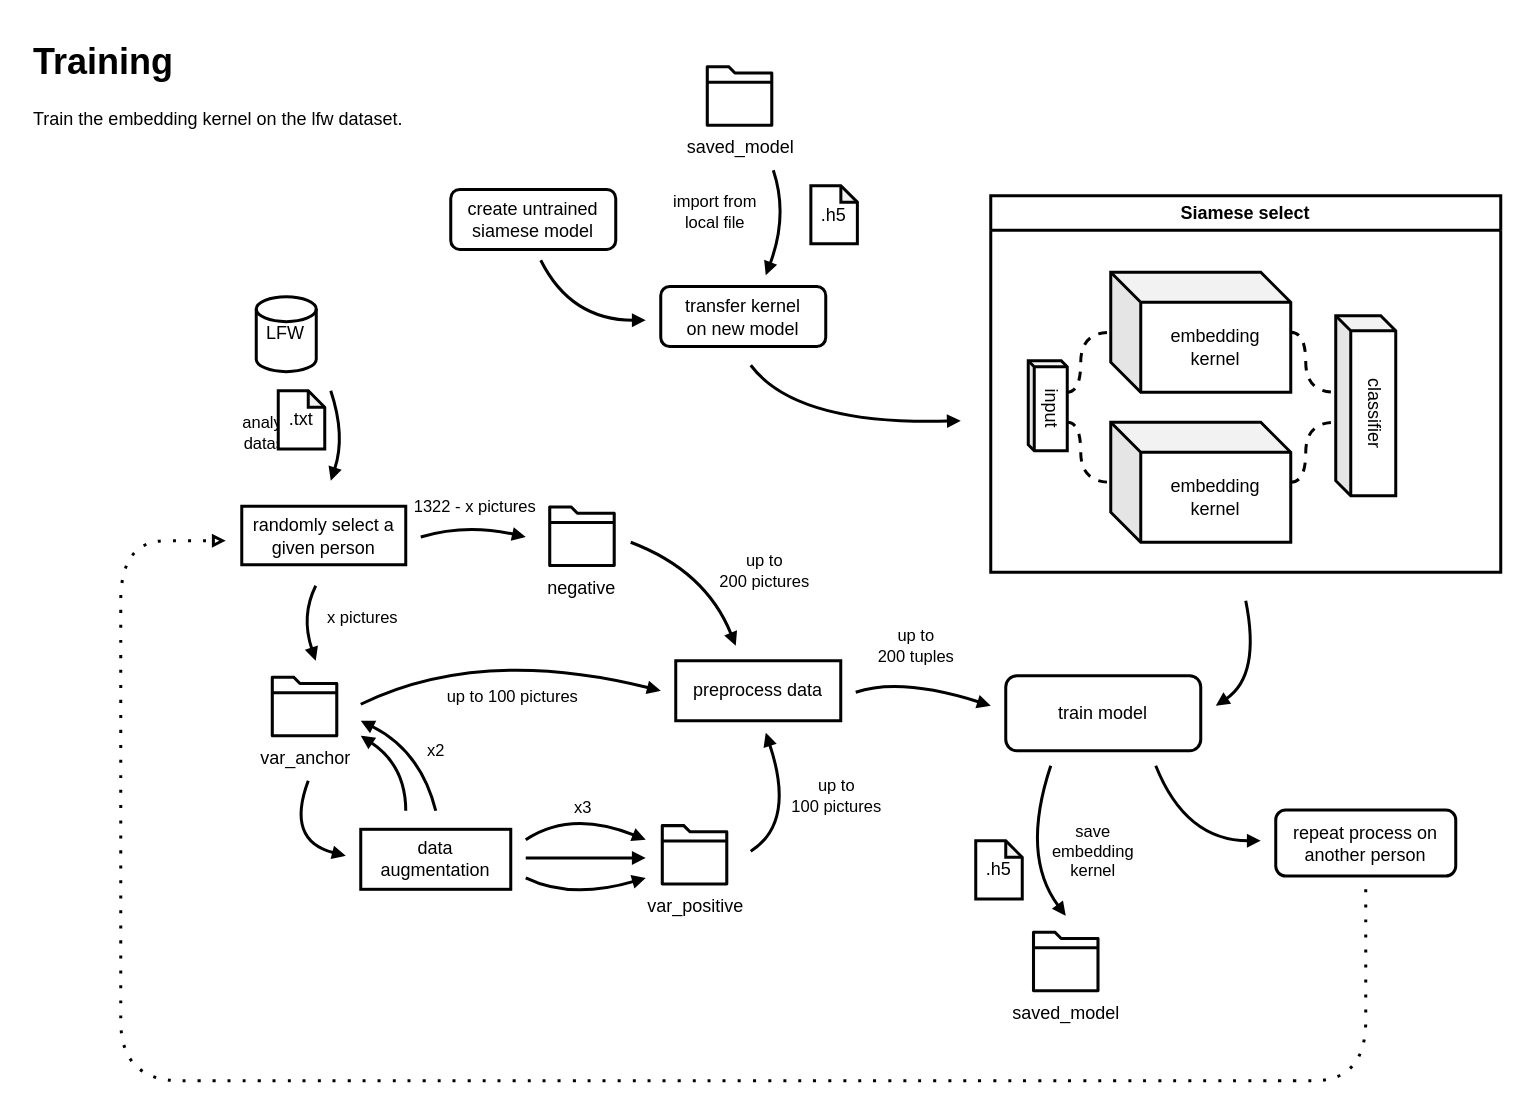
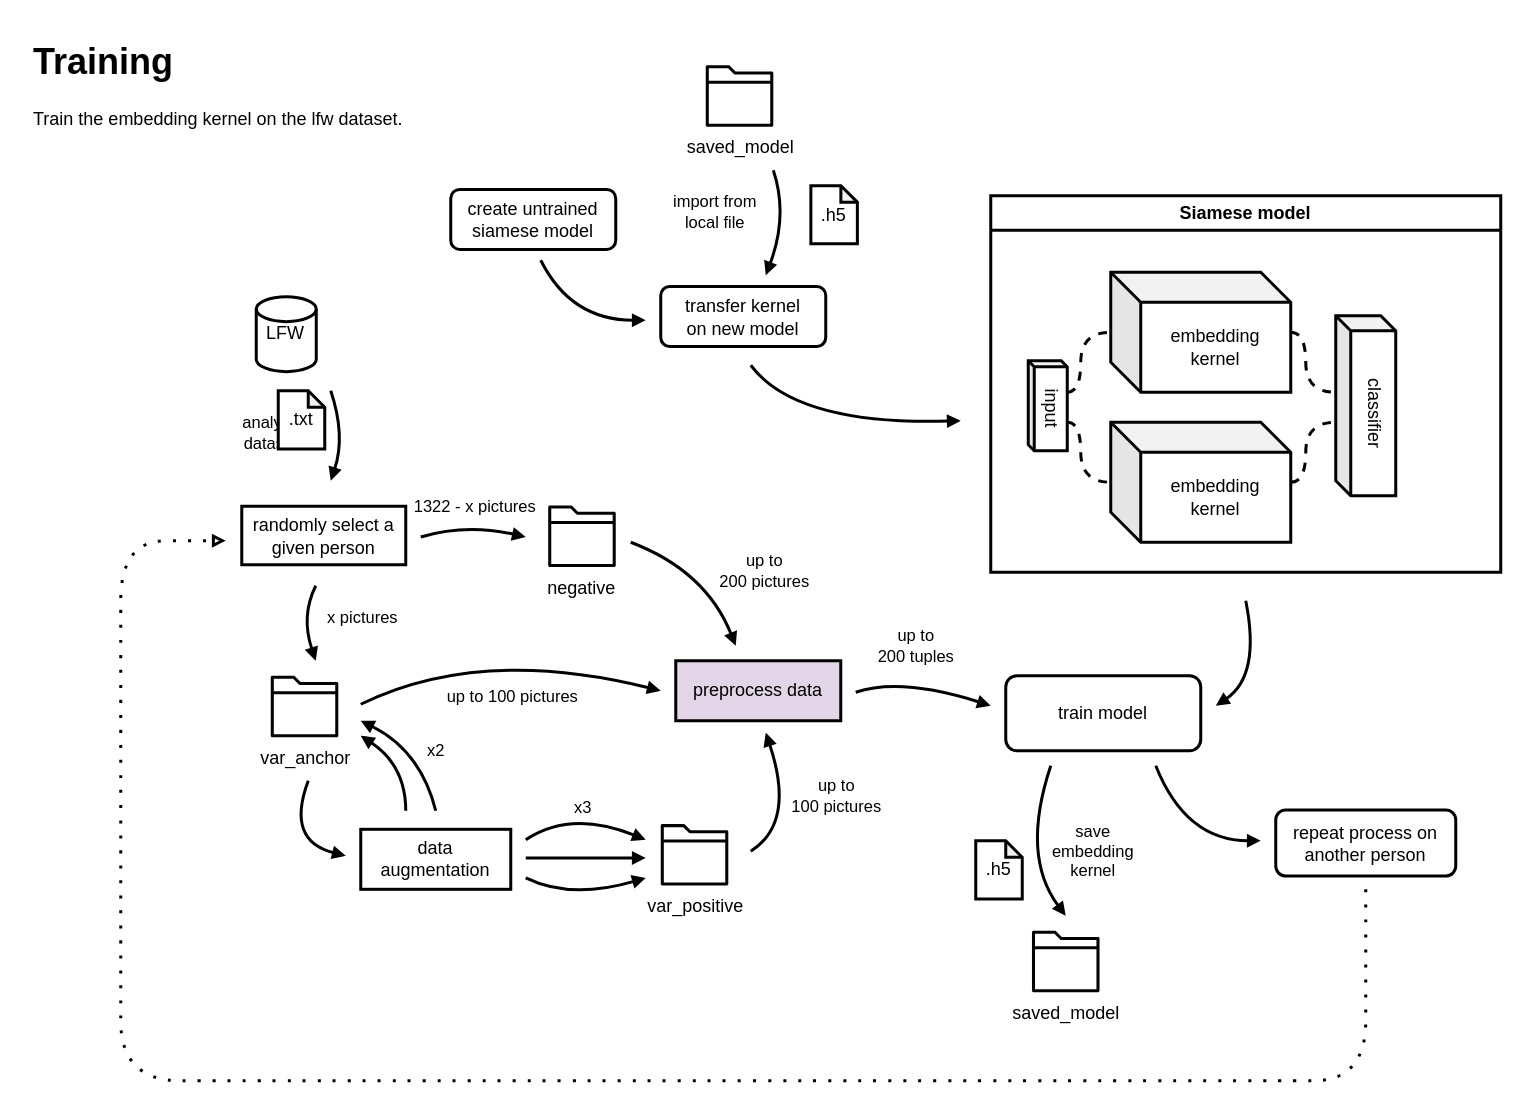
(1246, 214) -> (1246, 214)
(758, 691) -> (758, 691)
